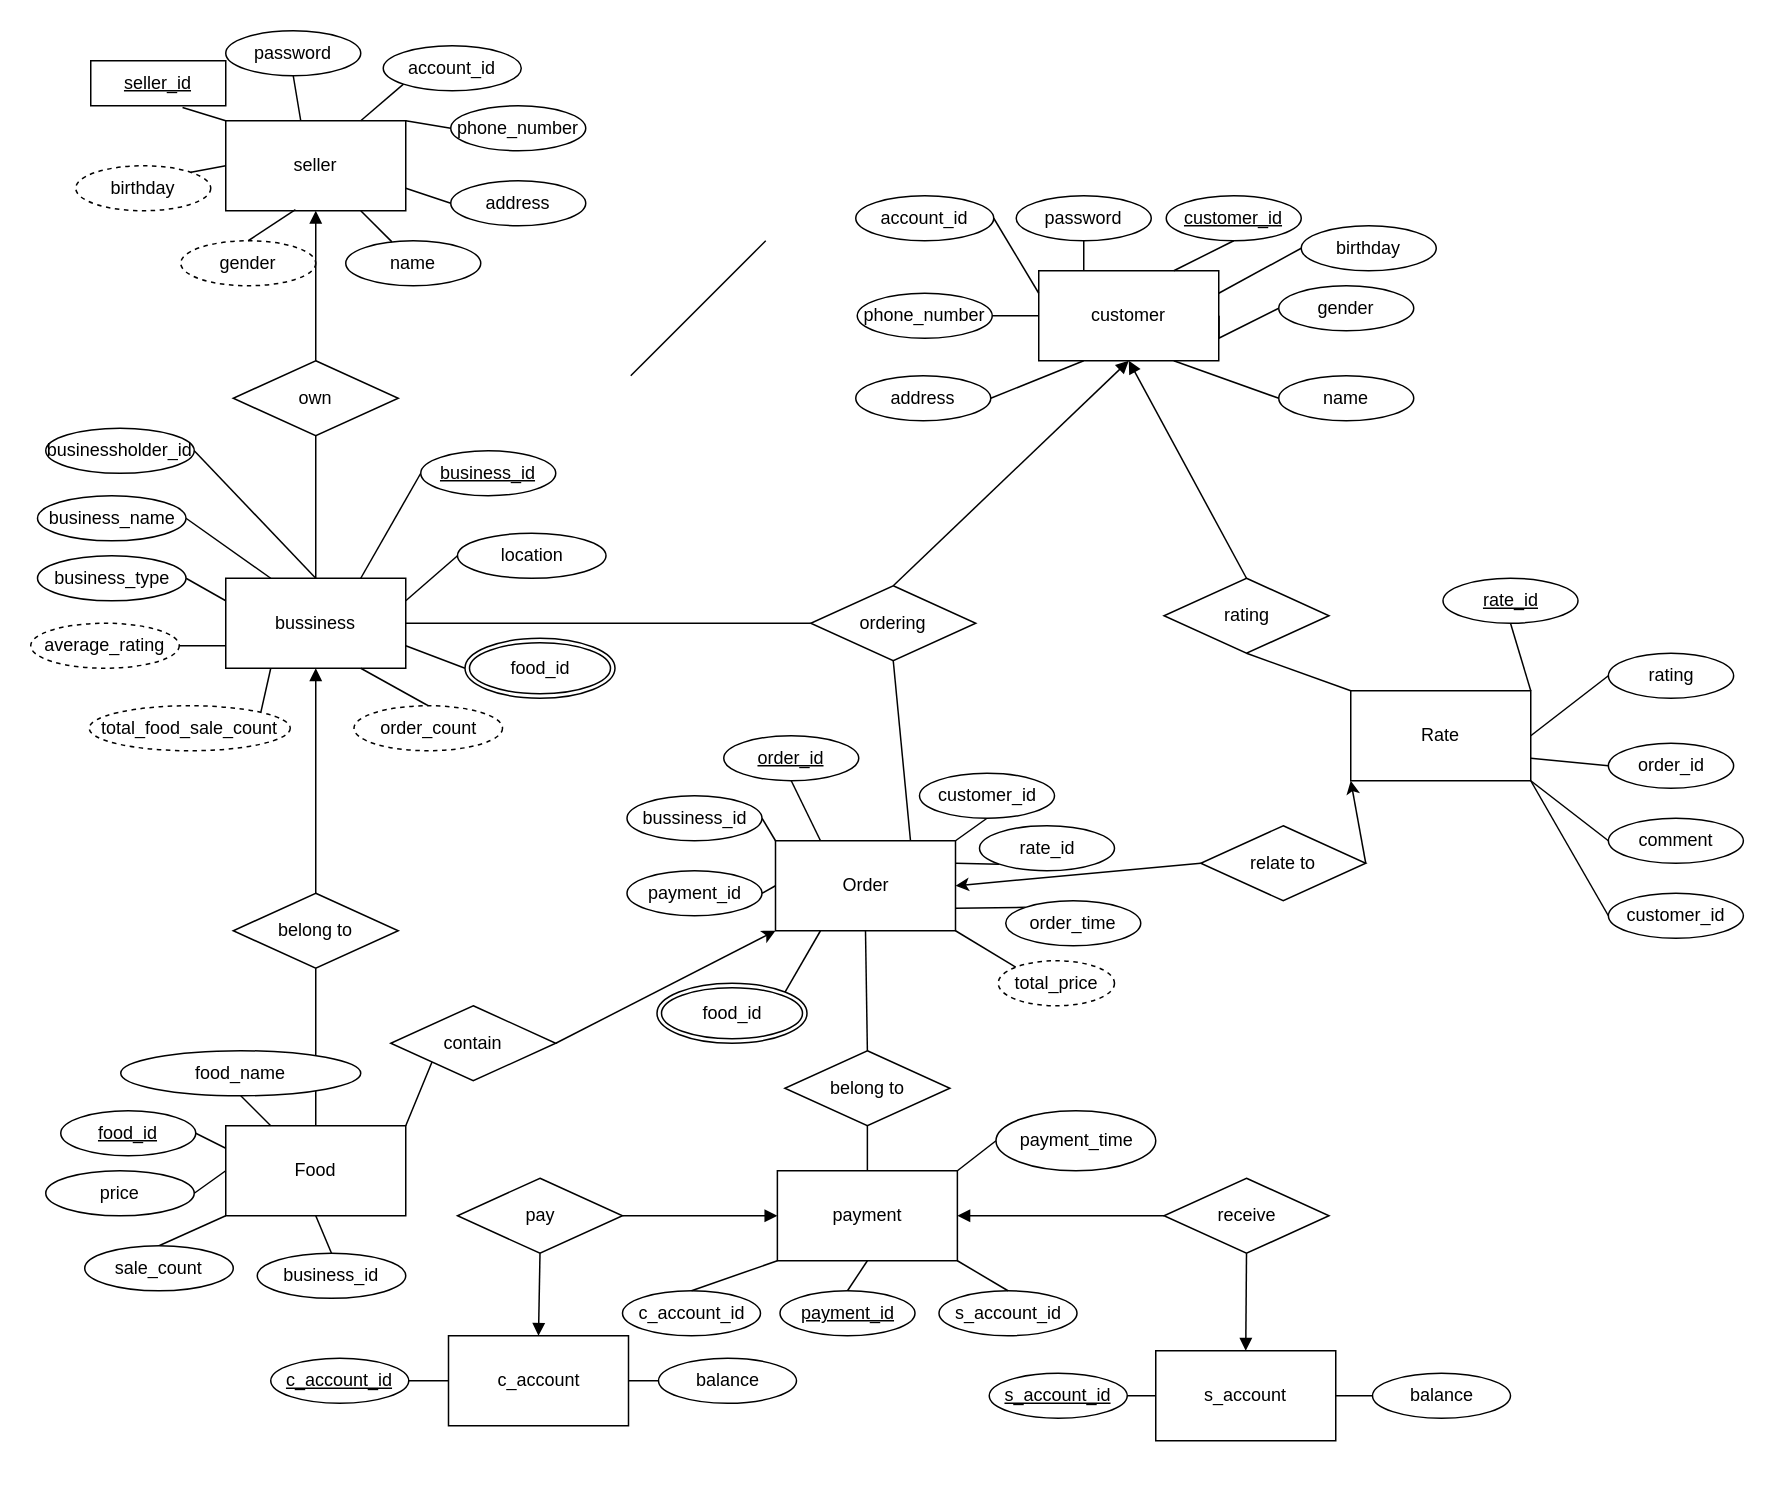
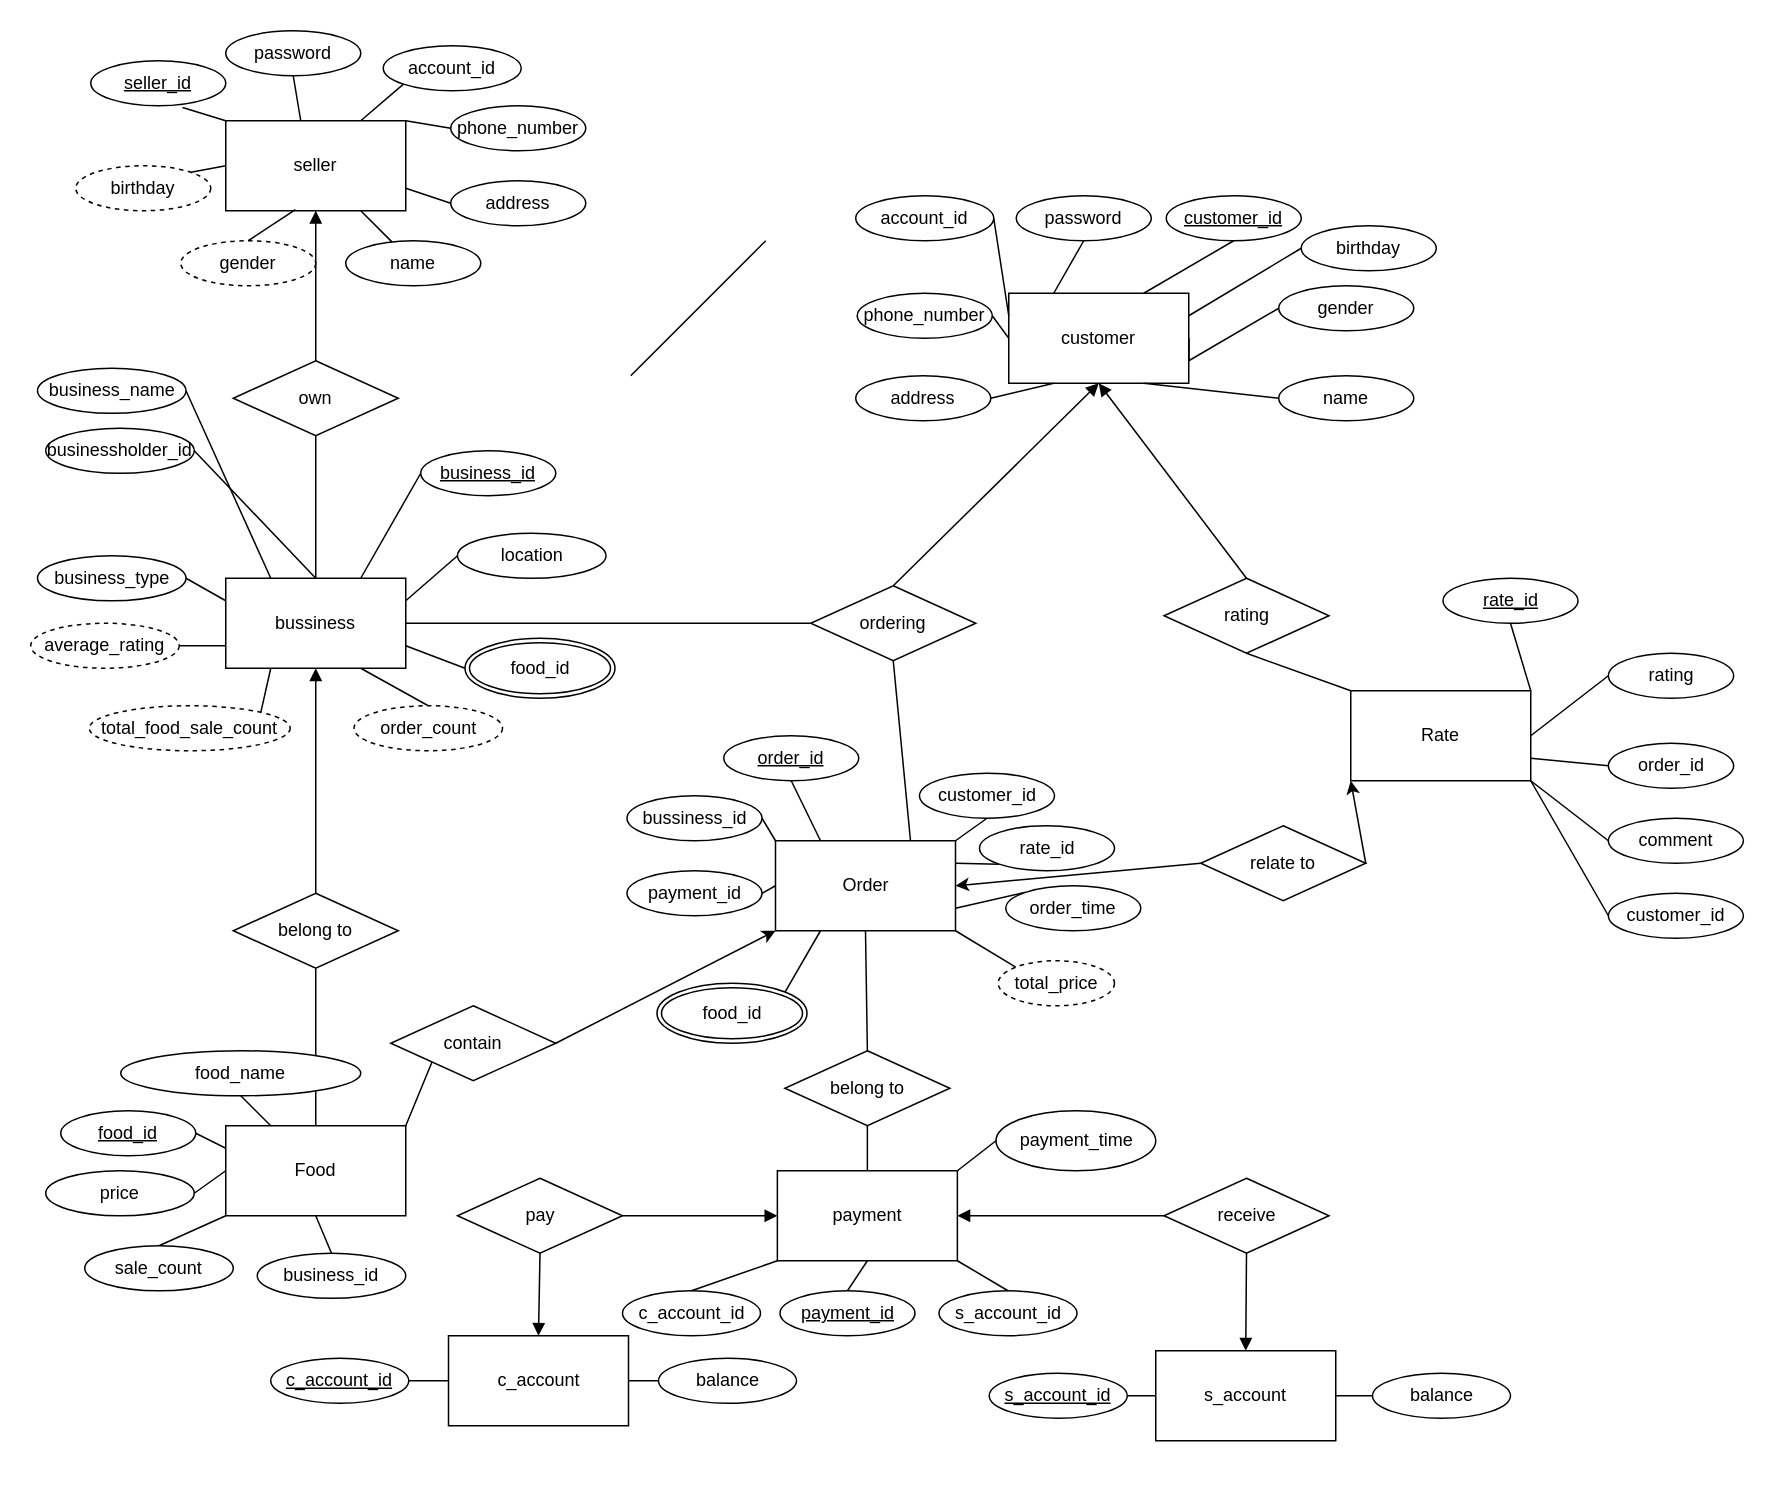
(158, 83) -> (158, 83)
(1129, 316) -> (1099, 338)
(112, 518) -> (112, 391)
(1073, 923) -> (1073, 908)
